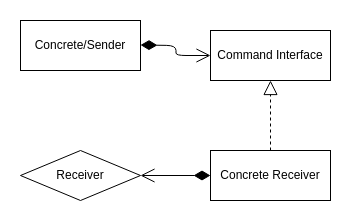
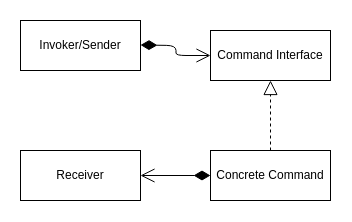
(81, 46) -> (81, 46)
(81, 176) -> (81, 176)
(271, 176) -> (271, 176)
